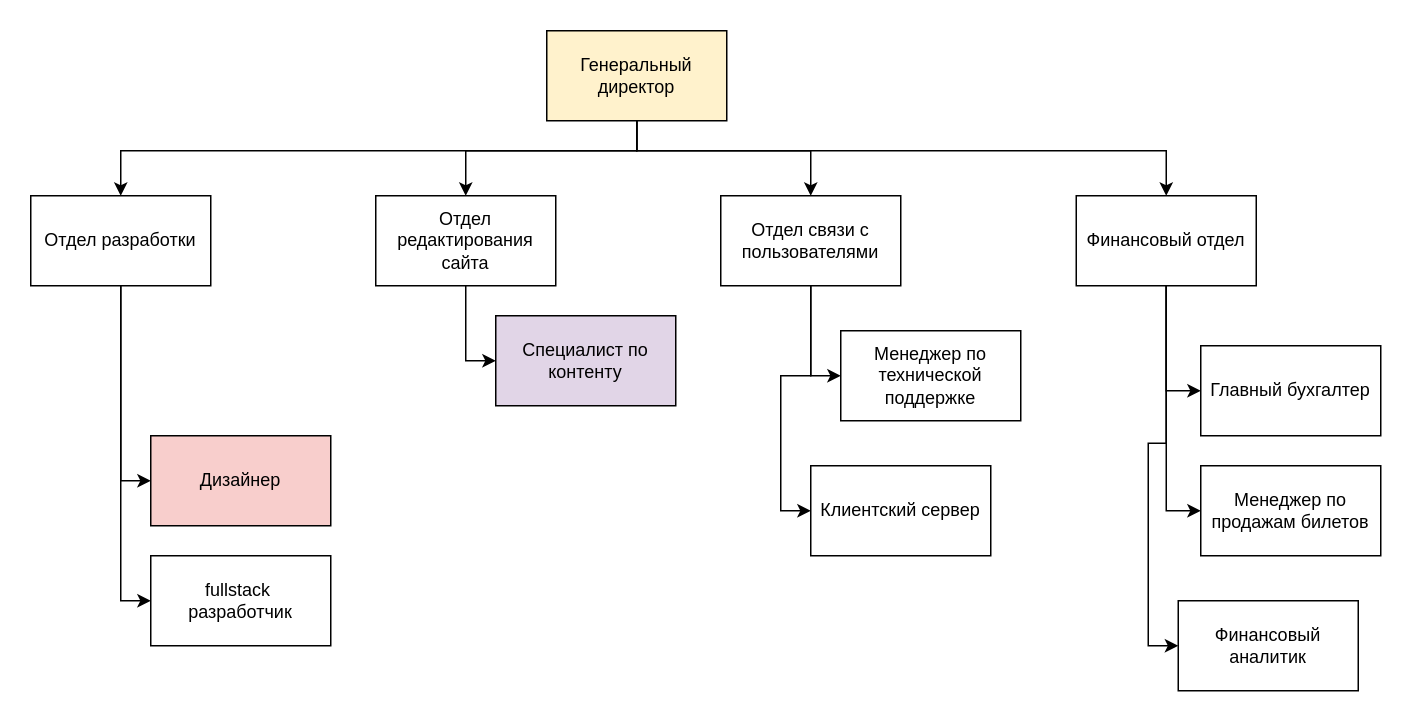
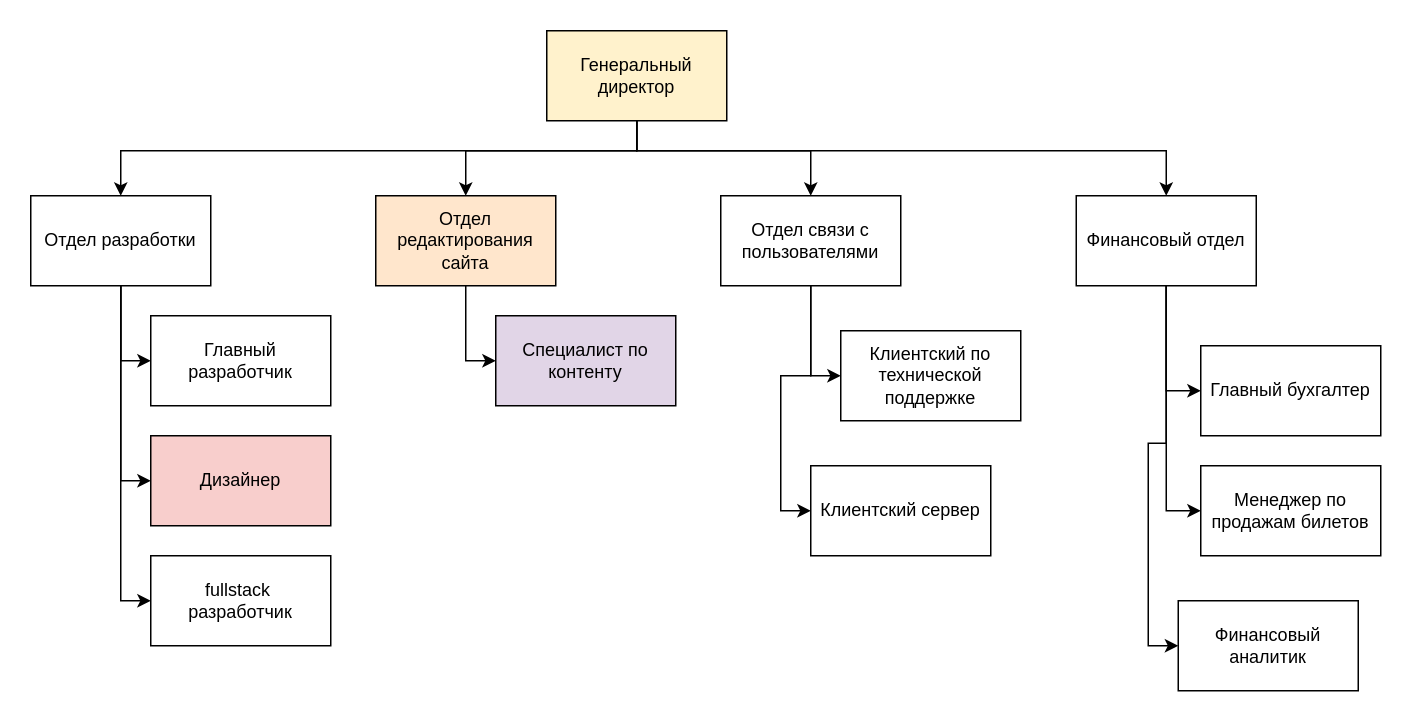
(466, 241) -> (466, 241)
none -> (132, 361)
none -> (241, 361)
(931, 376) -> (931, 376)
